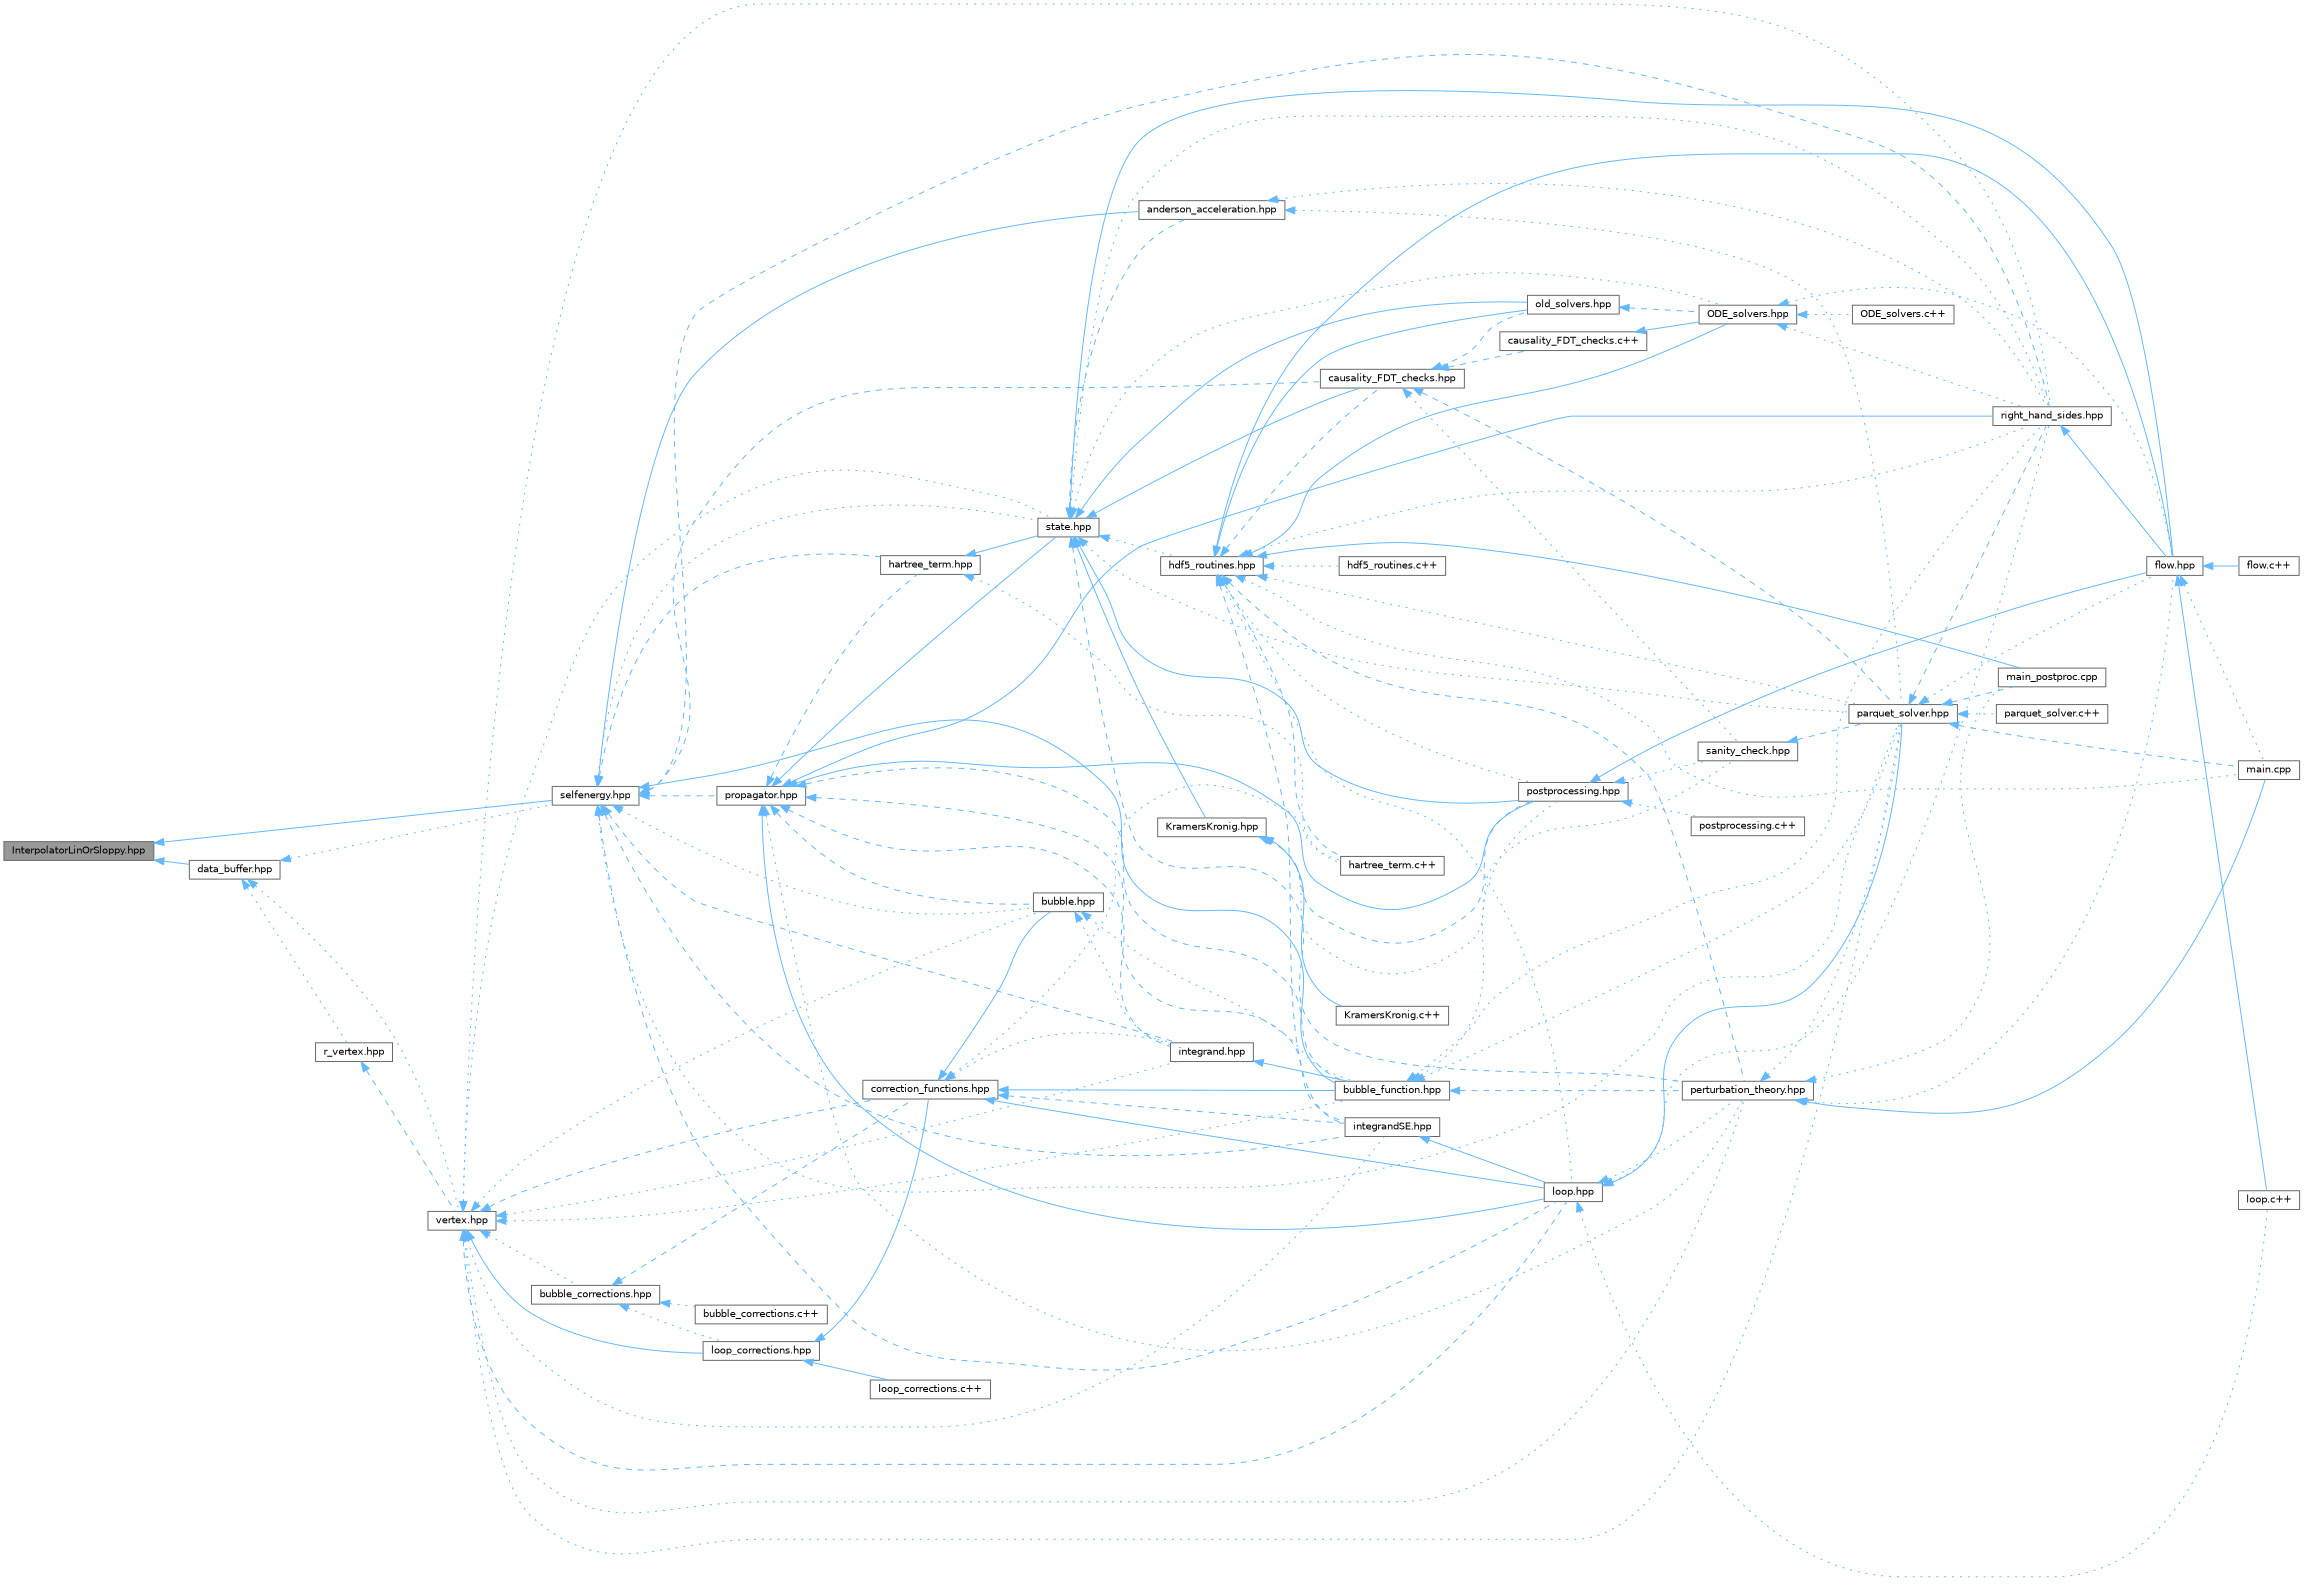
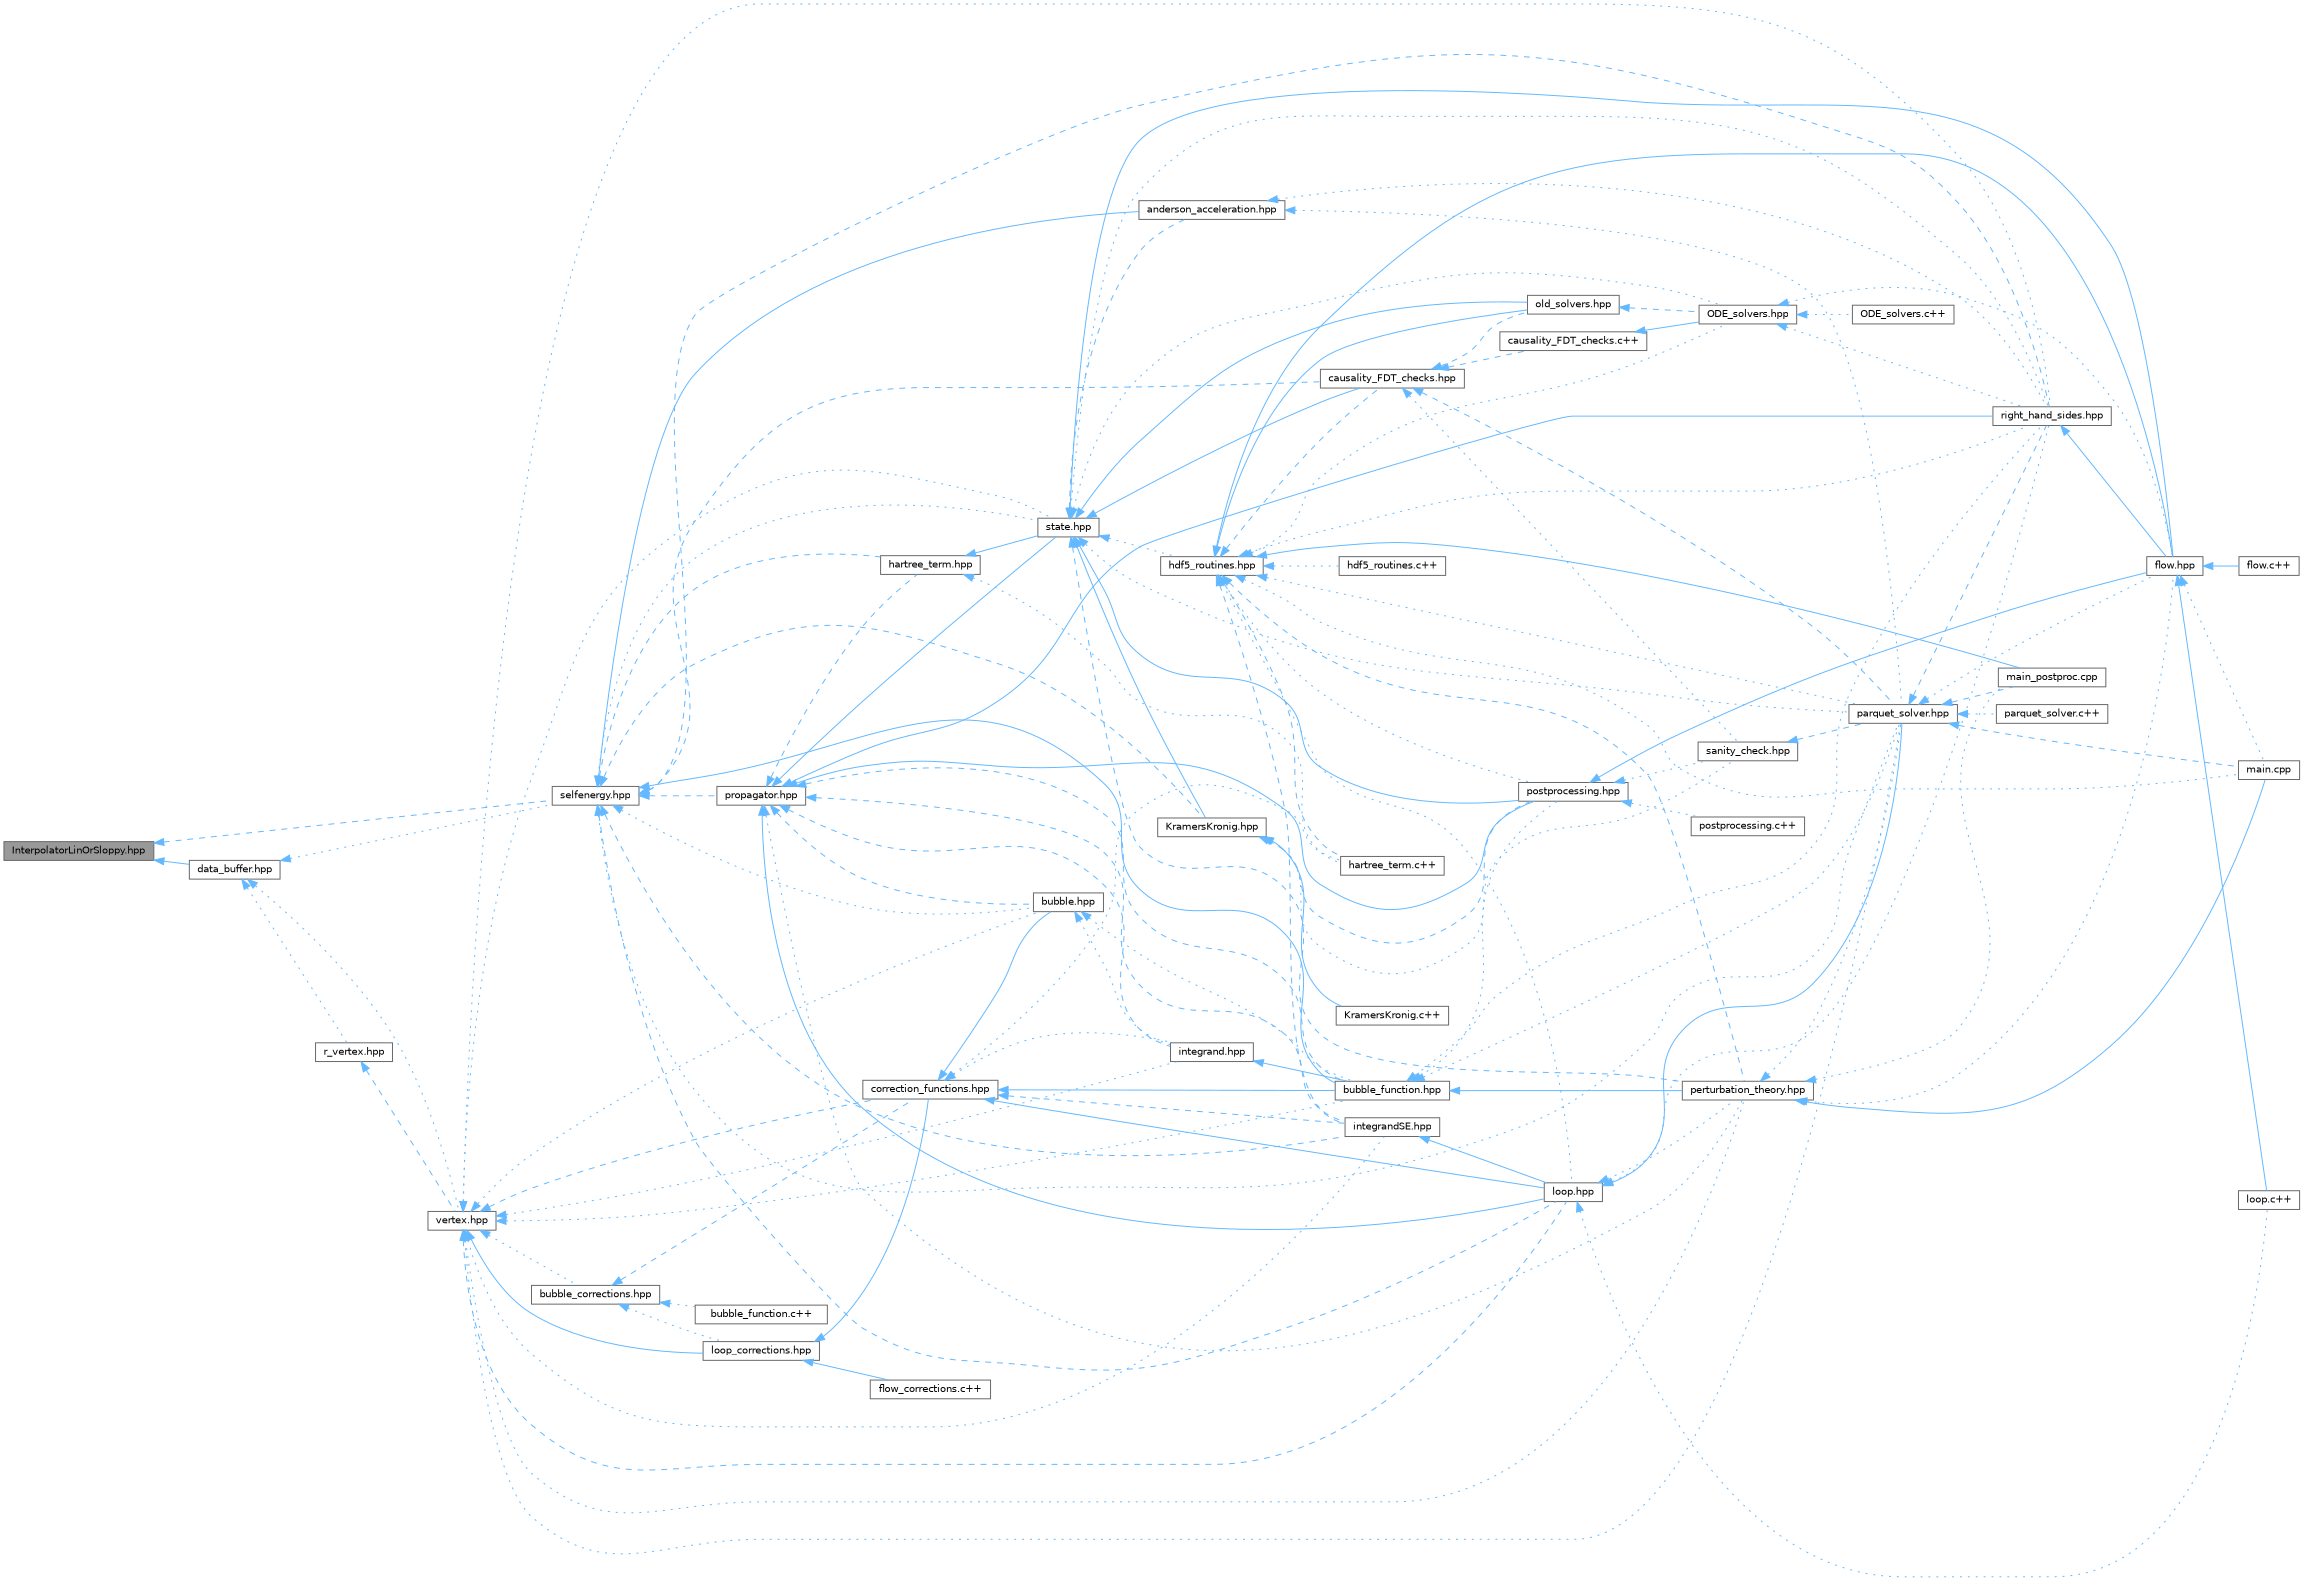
(1469, 405) -> (1469, 405)
(358, 821) -> (358, 821)
(877, 956) -> (901, 635)
(1571, 1091) -> (1571, 1091)
(761, 1314) -> (761, 1314)
(930, 1389) -> (930, 1389)
